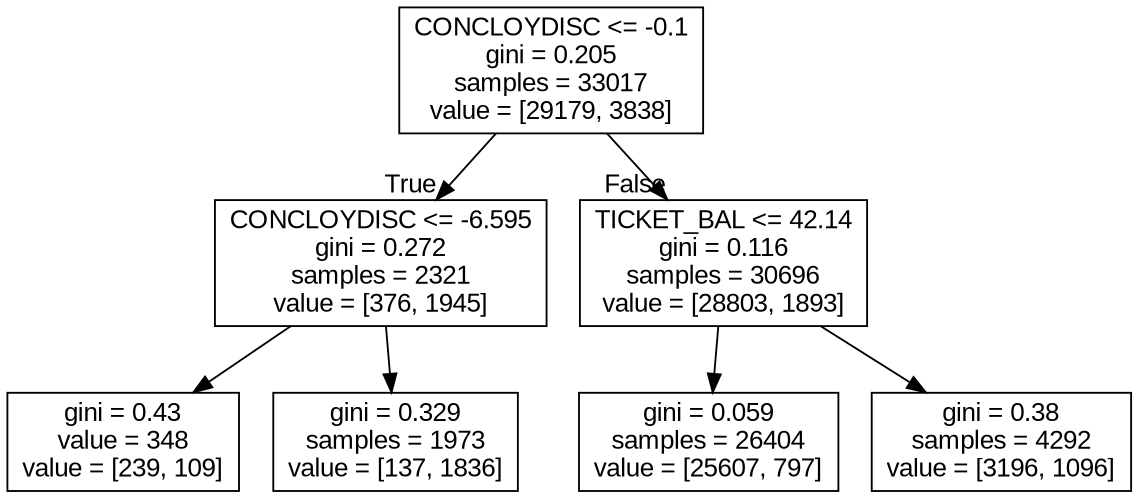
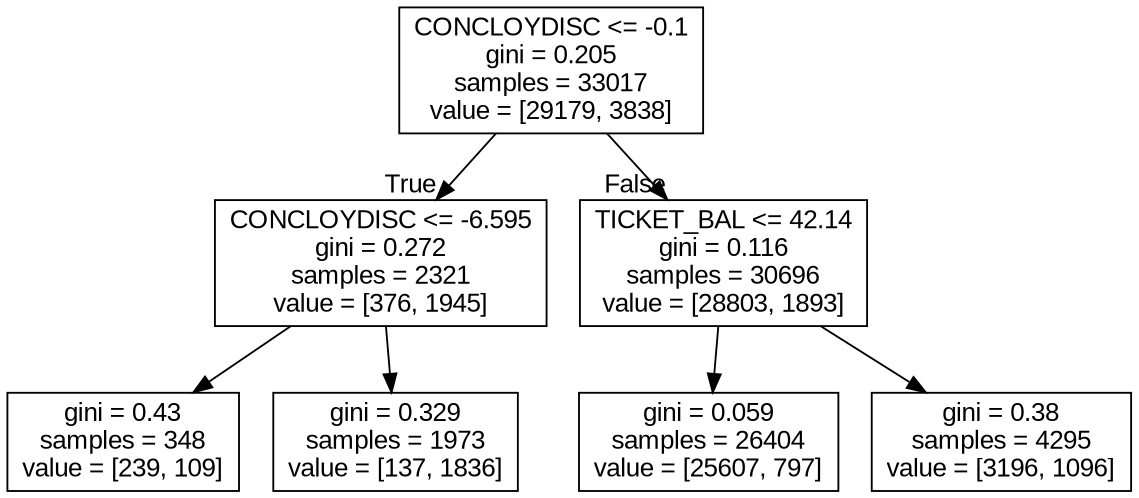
(123, 442) -> (123, 442)
(1001, 442) -> (1001, 442)
